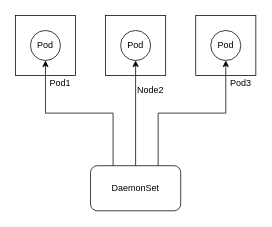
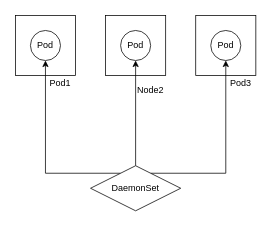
(135, 188) -> (135, 188)
